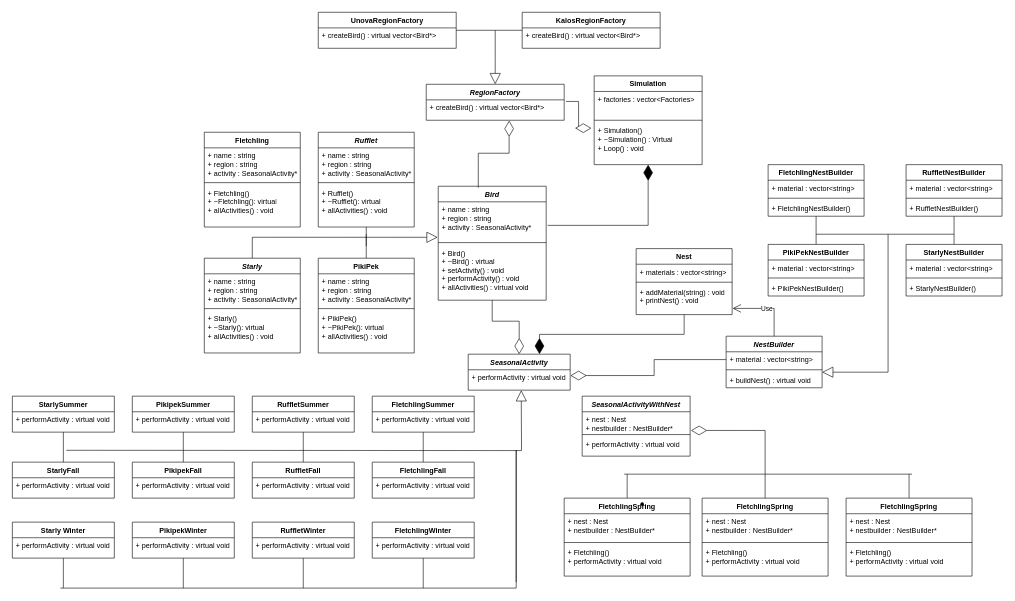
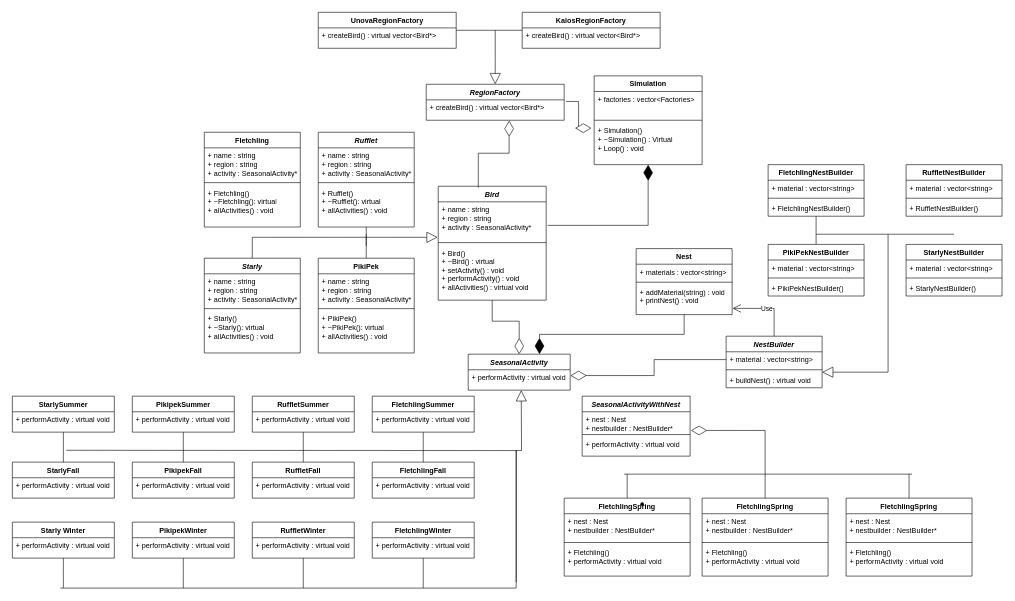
(954, 231) -> none
